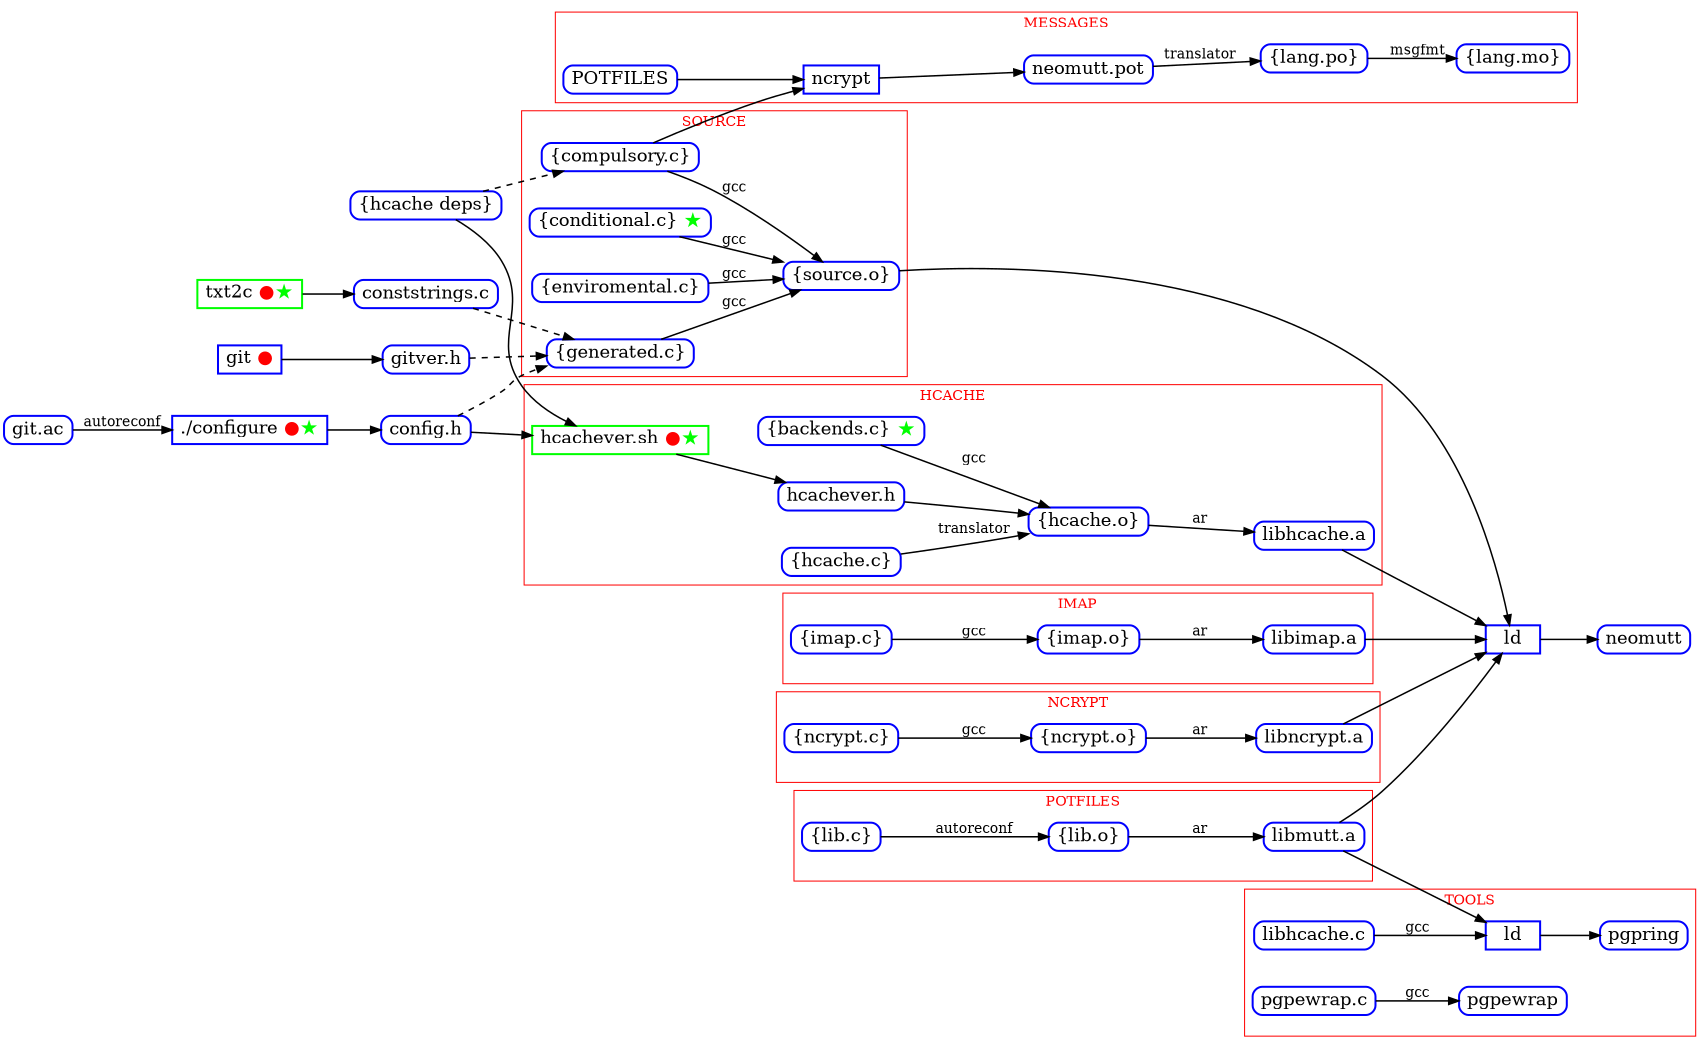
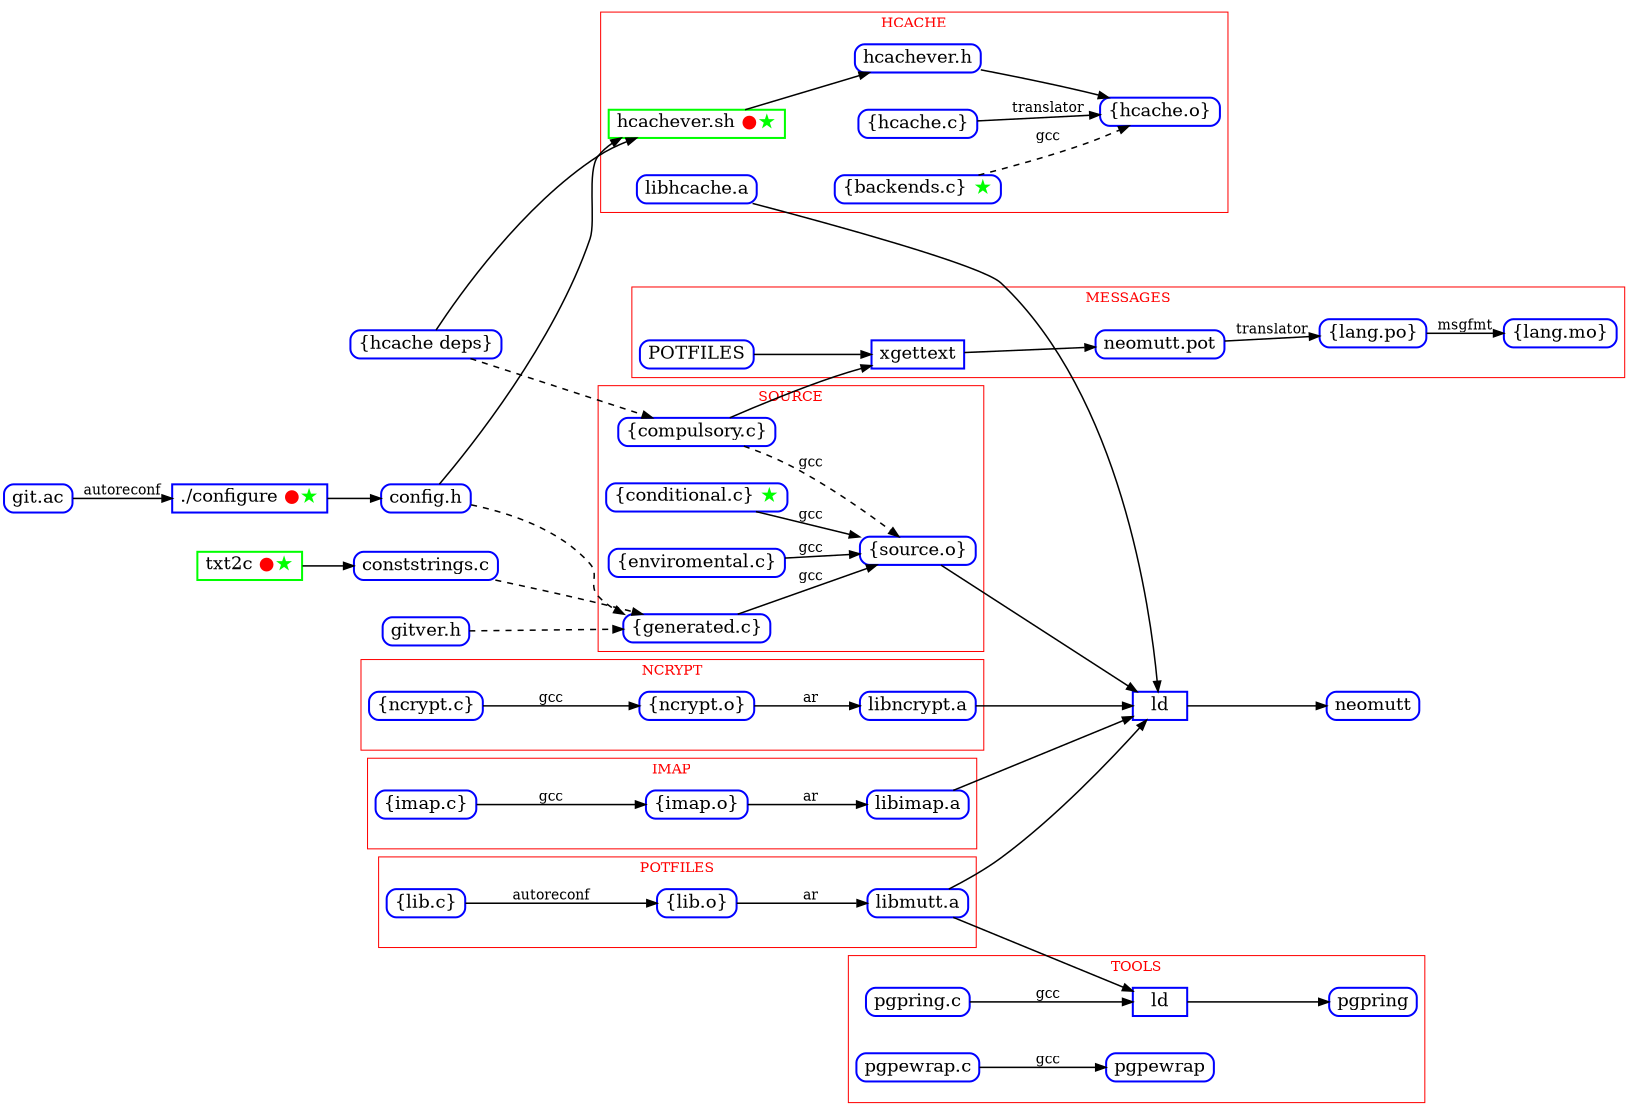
(841, 80) -> (918, 354)
(744, 208) -> (820, 483)
(250, 359) -> none
(960, 474) -> (1050, 155)
(1196, 528) -> none
(1314, 935) -> (918, 1002)
